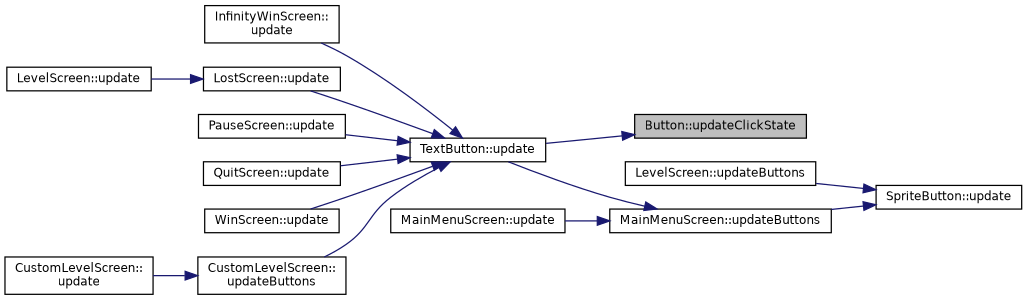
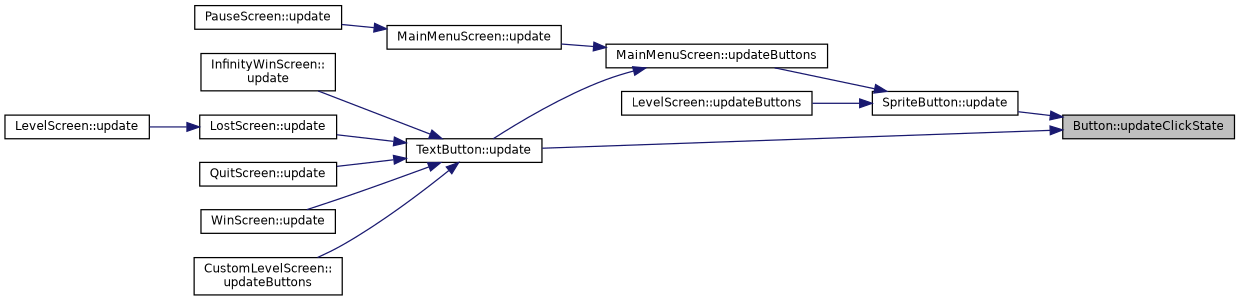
none -> (1034, 114)
(371, 138) -> (358, 26)
(79, 276) -> none
